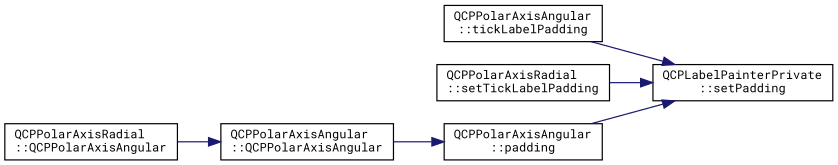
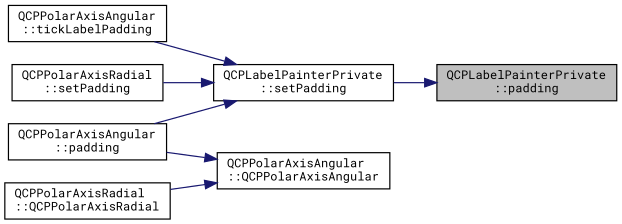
(523, 83) -> (88, 83)
none -> (527, 83)
(91, 142) -> (88, 201)
(413, 142) -> (186, 155)
